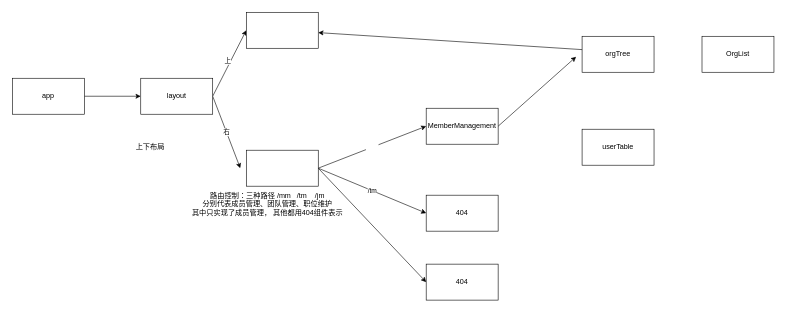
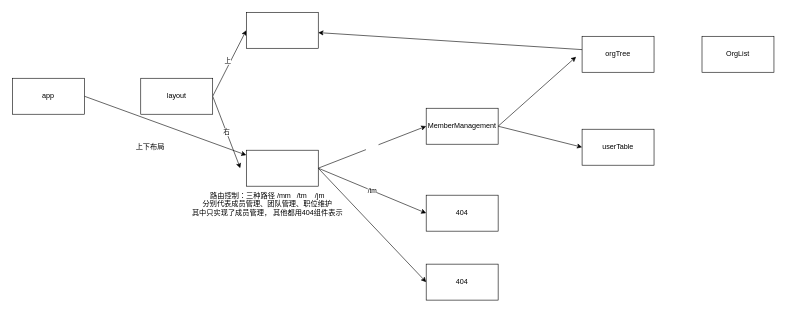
(88, 96) -> (164, 125)
none -> (539, 137)
